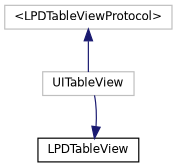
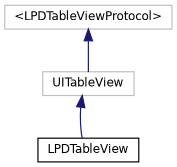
(96, 111) -> (80, 123)
